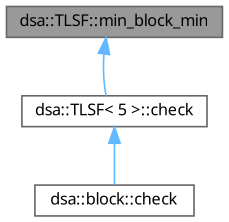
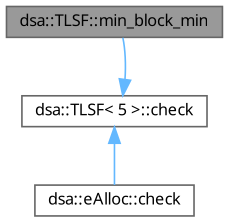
(104, 75) -> (125, 58)
(114, 201) -> (114, 201)
